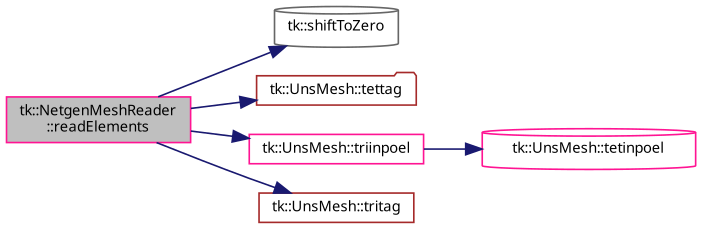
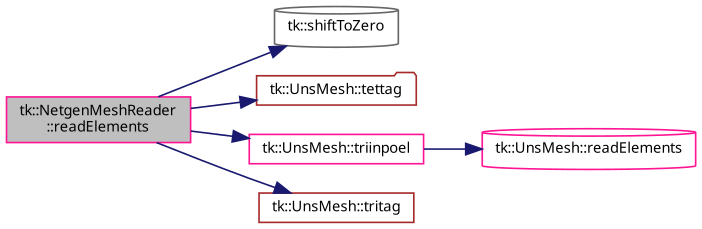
(589, 149) -> (589, 149)
